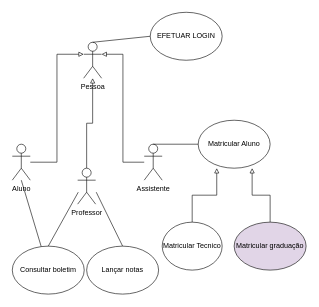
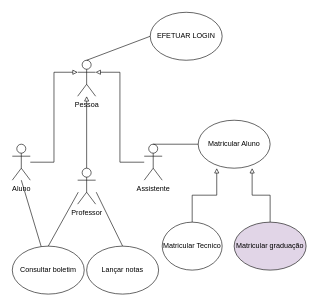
(93, 60) -> (87, 78)
